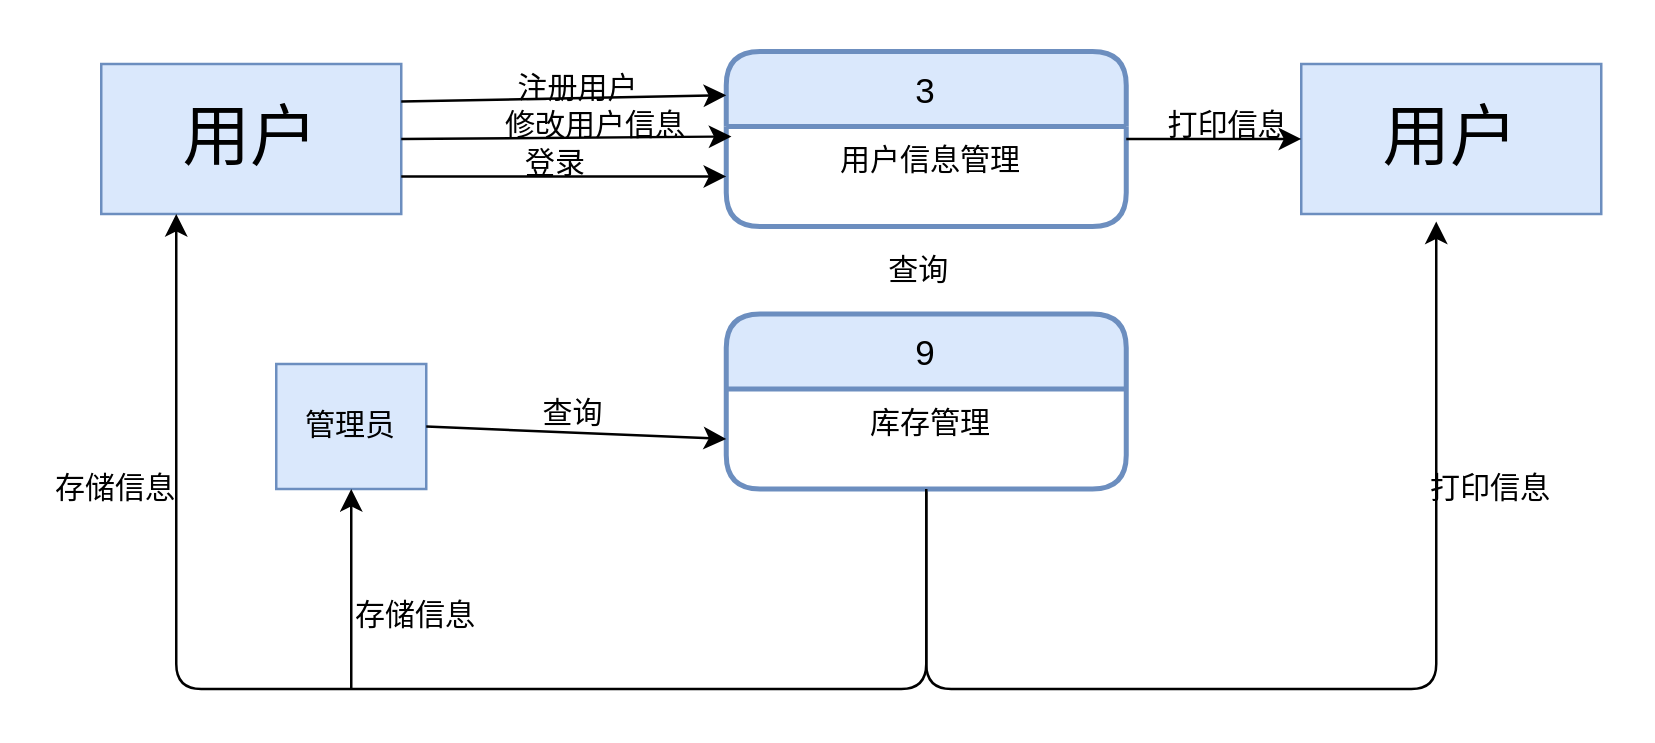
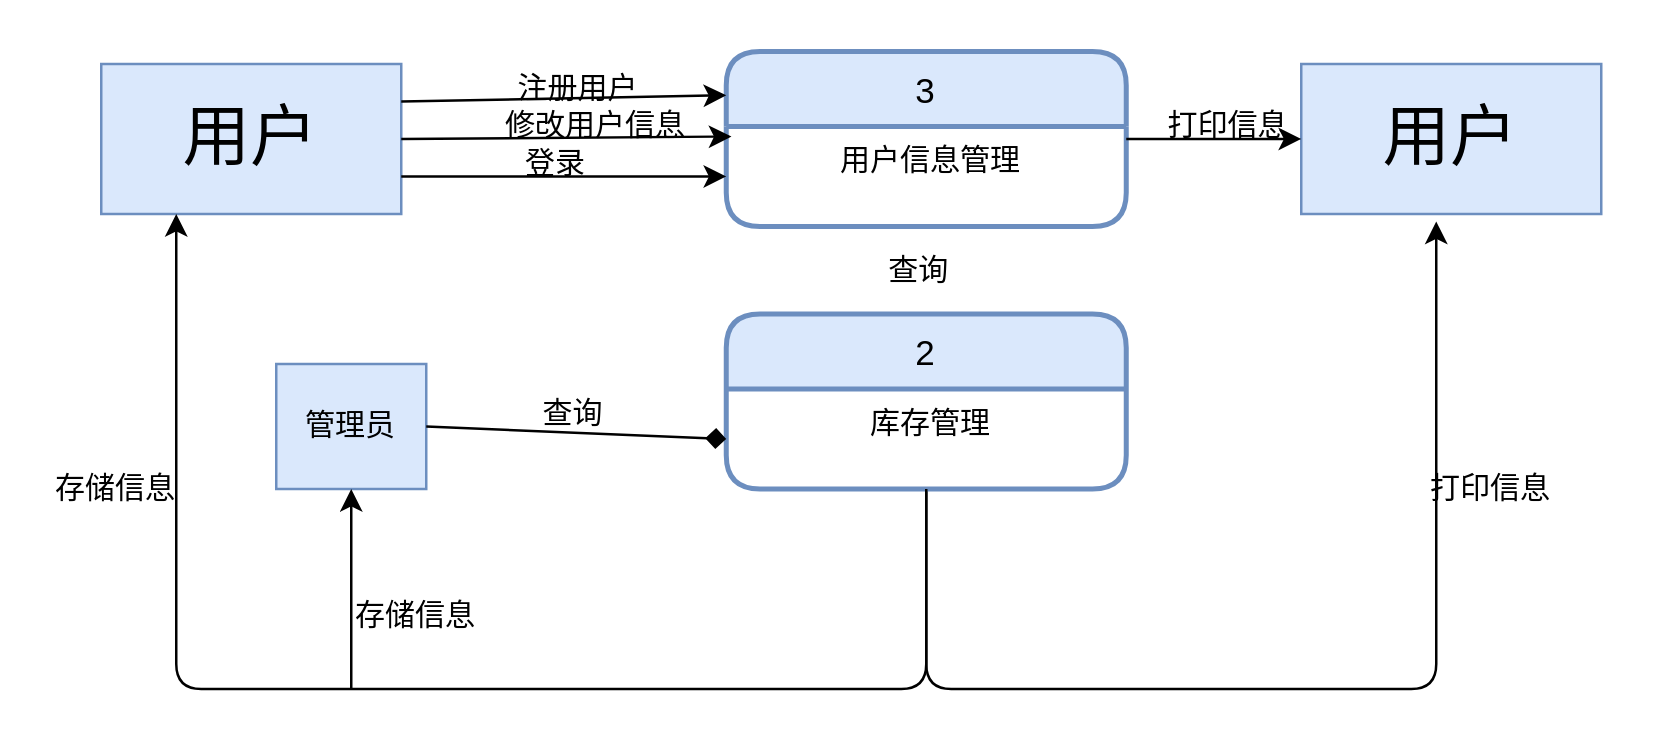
(925, 353) -> (925, 353)
(706, 438) -> (705, 438)
